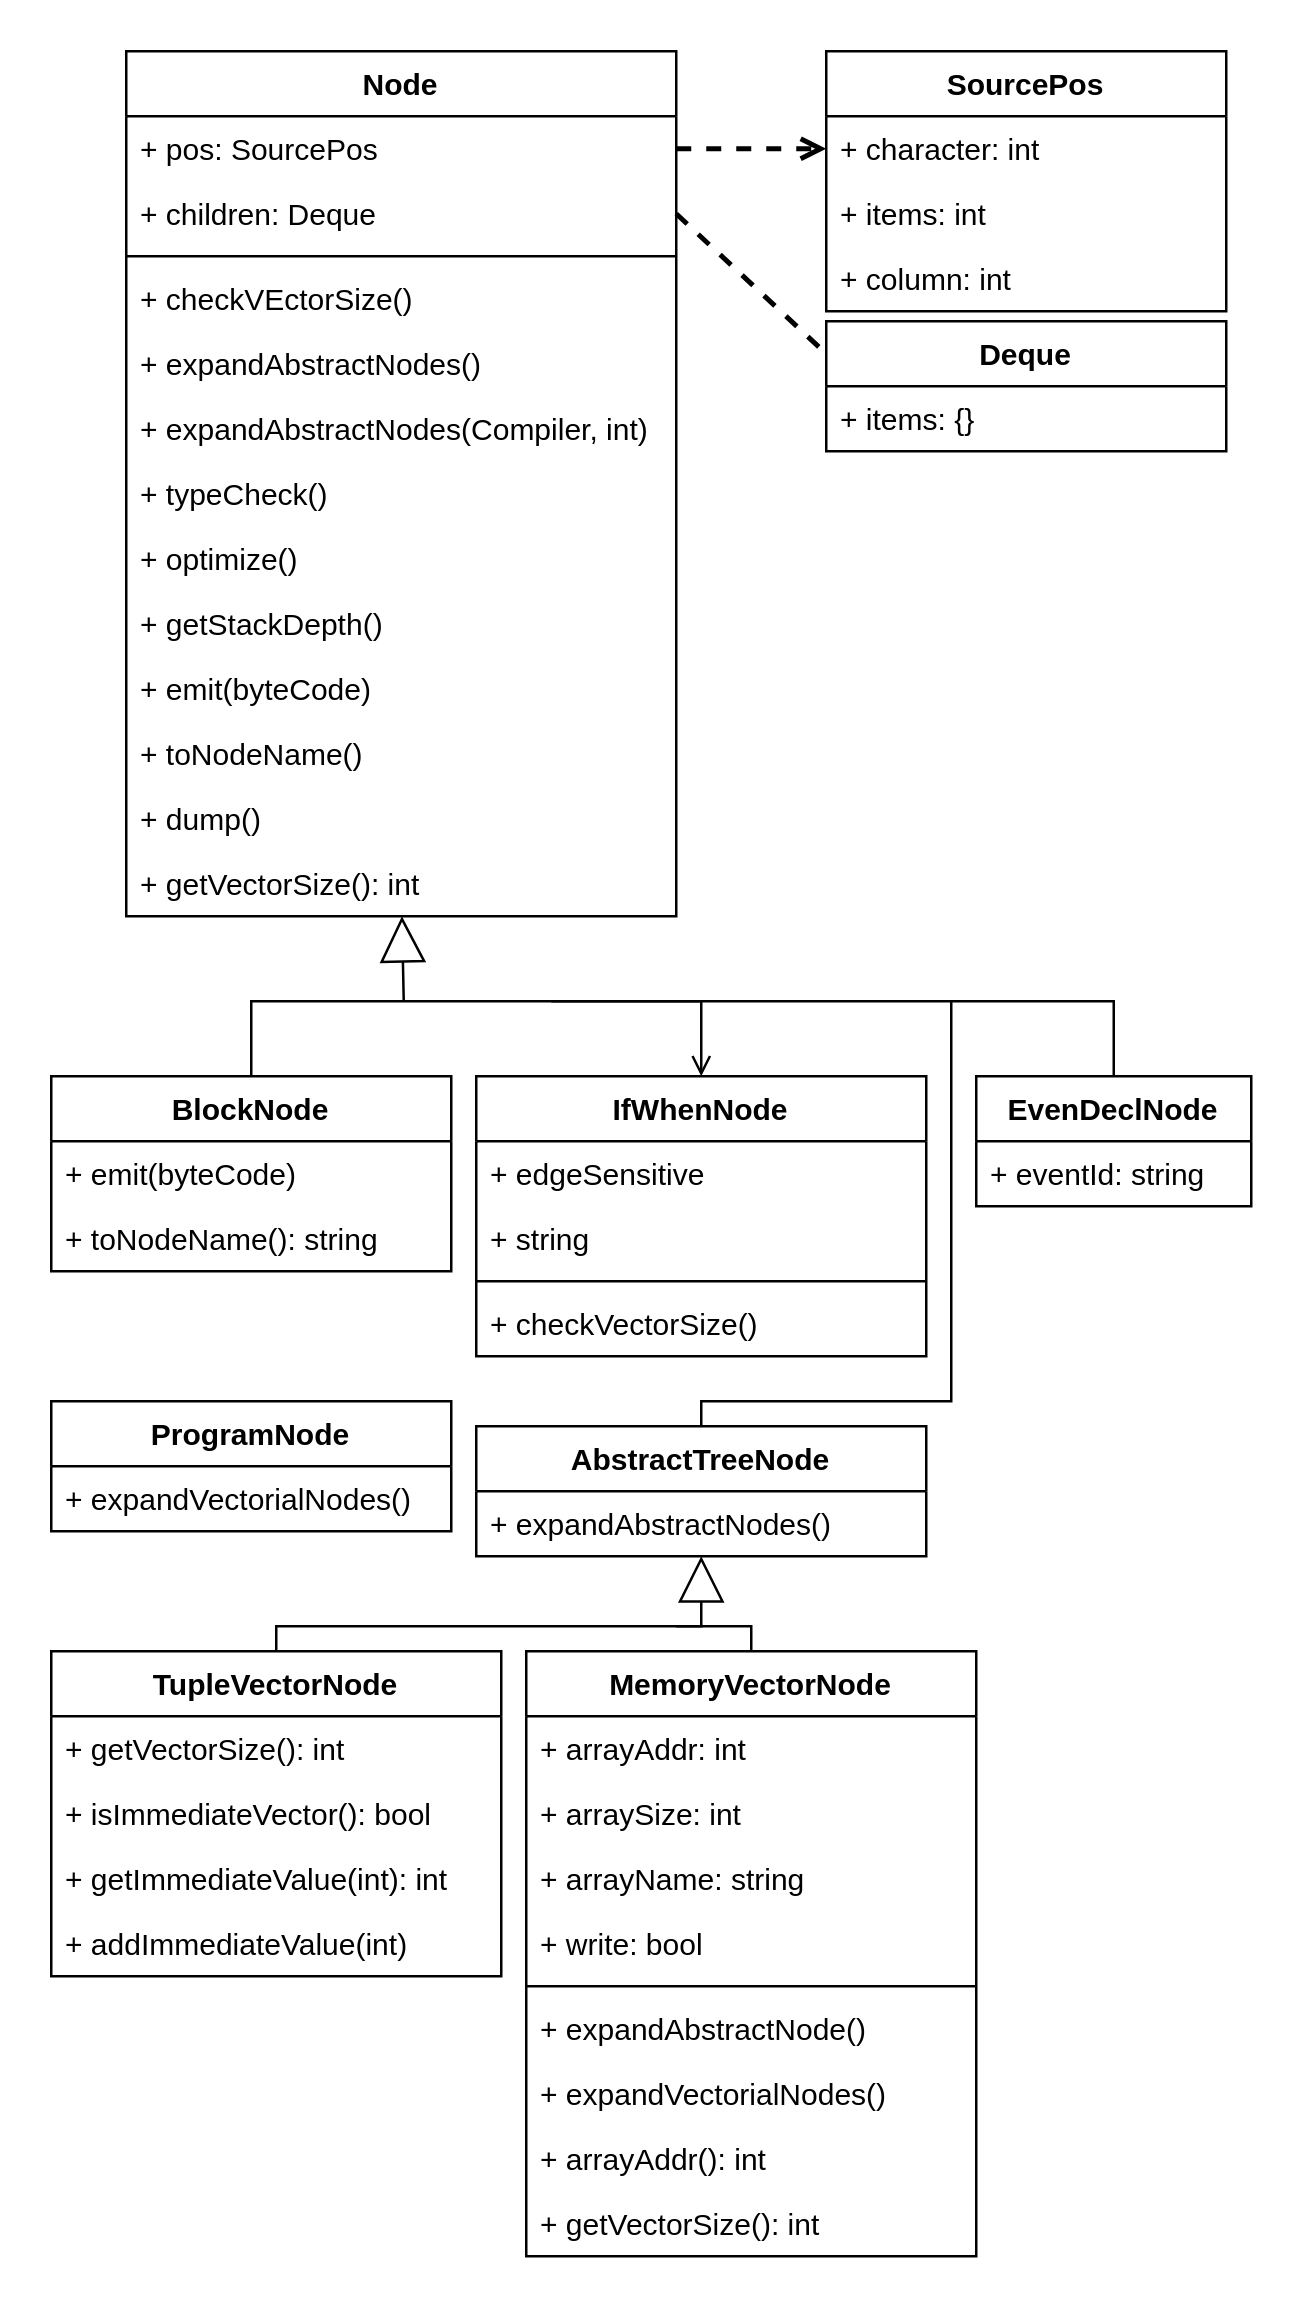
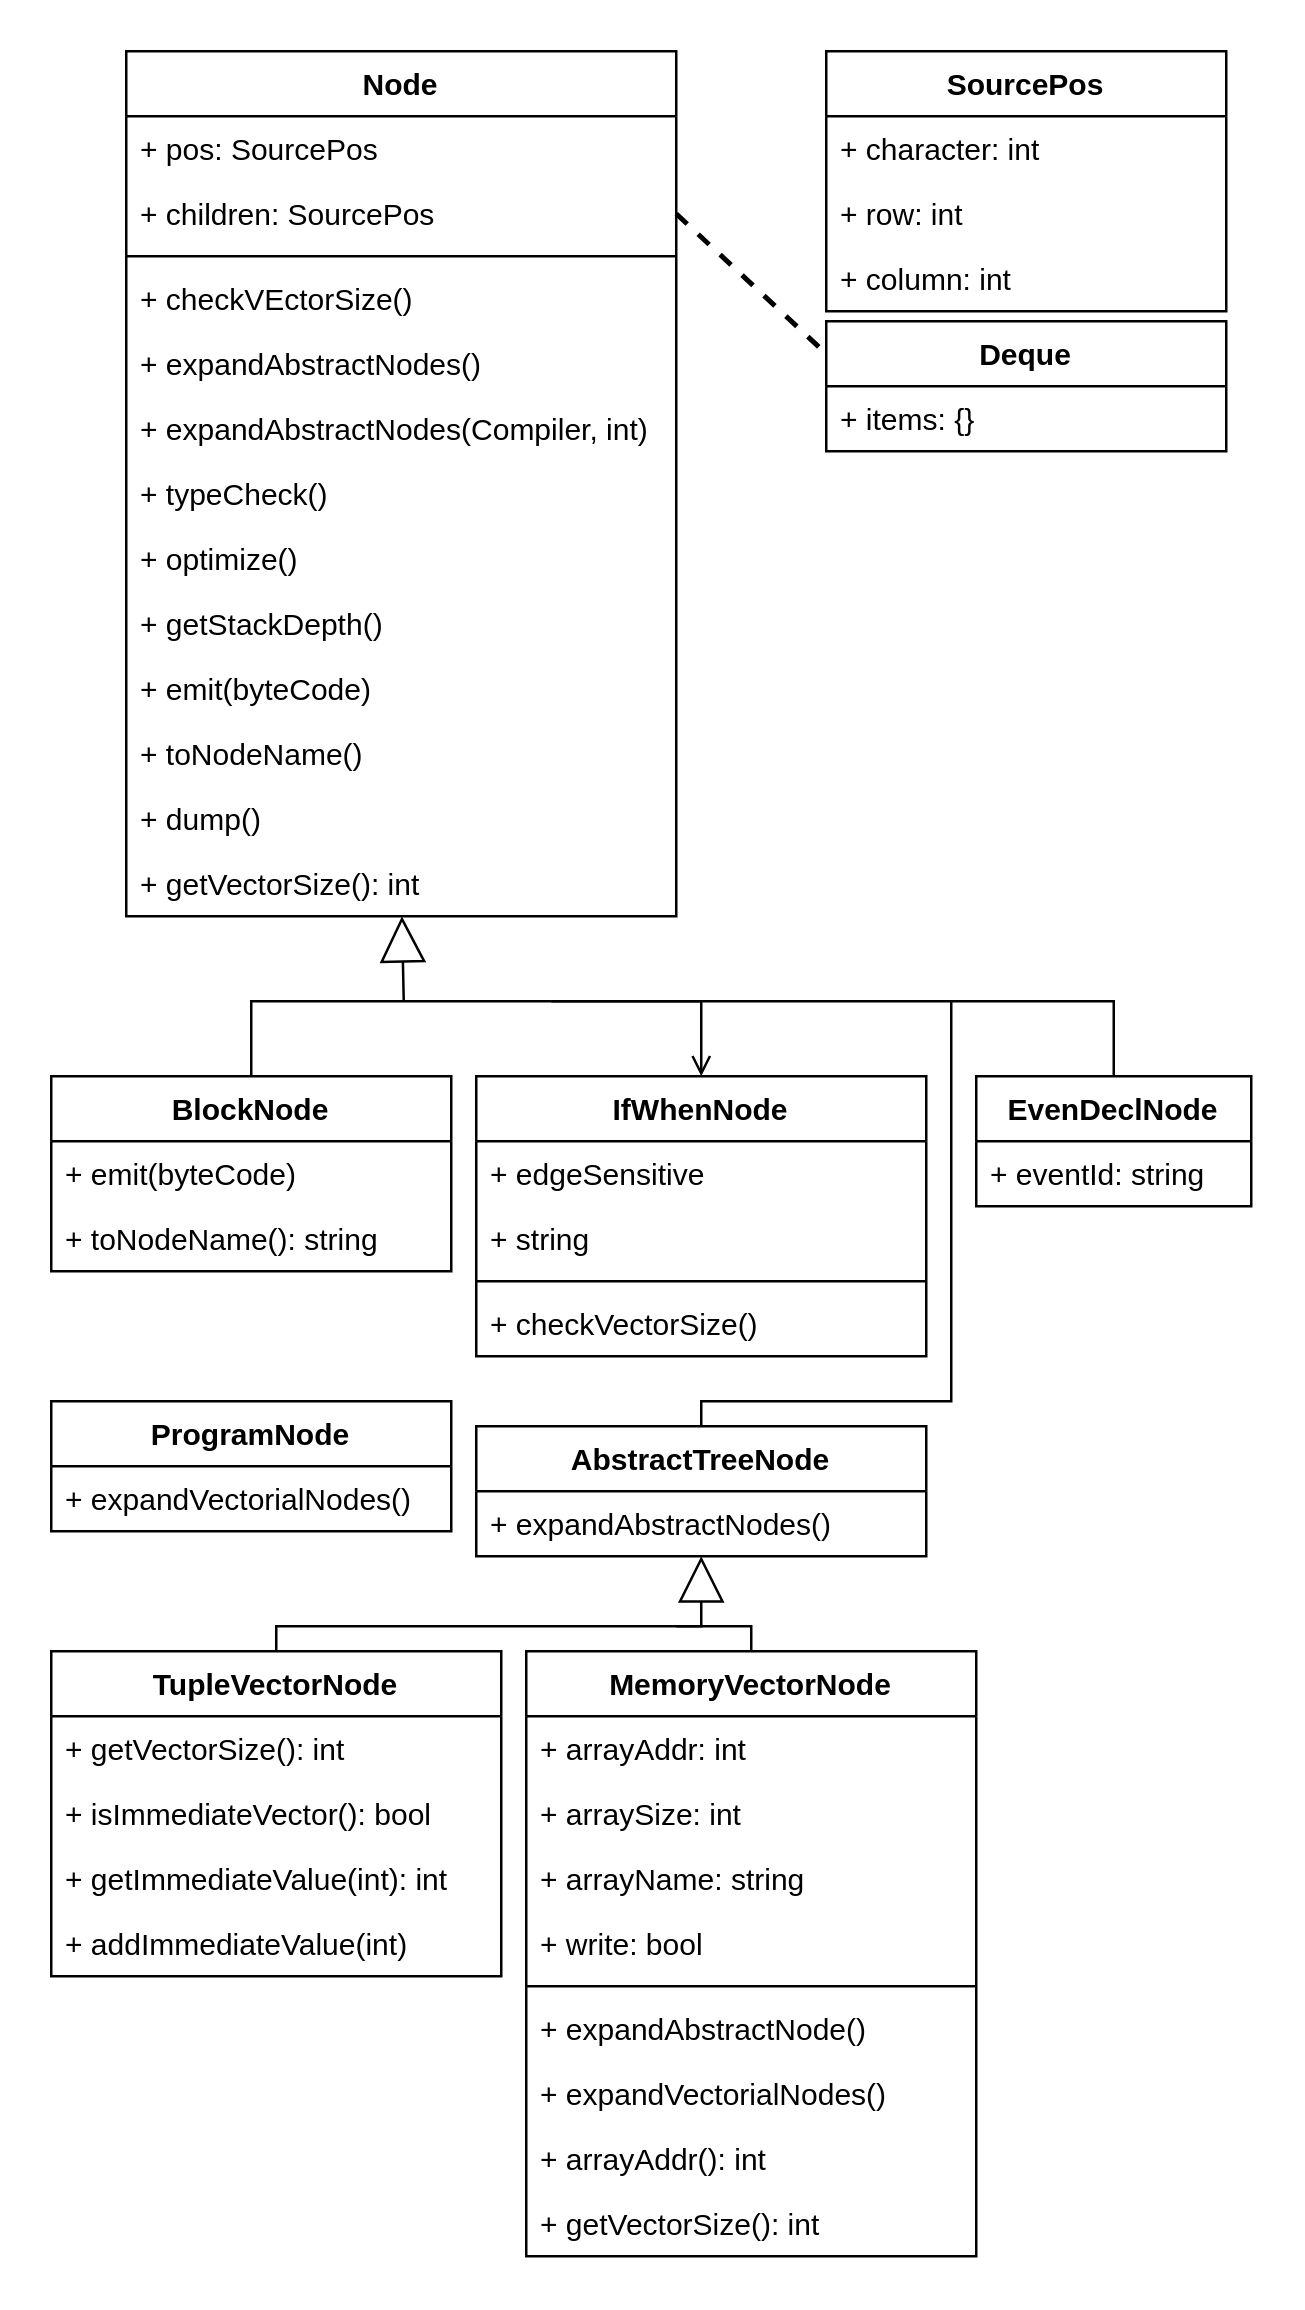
(804, 149) -> none
(263, 215) -> (297, 215)
(921, 215) -> (908, 215)
